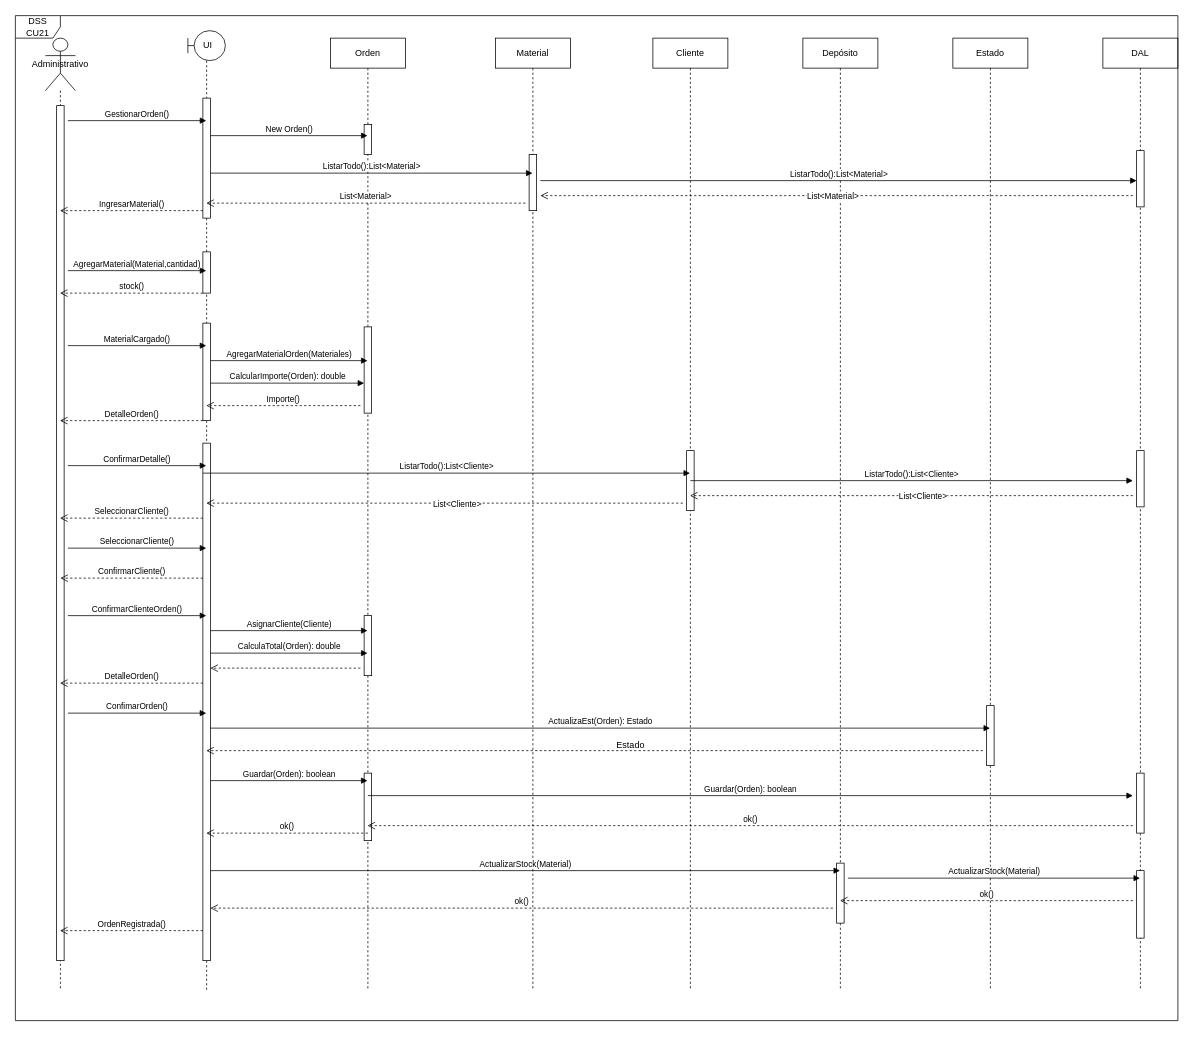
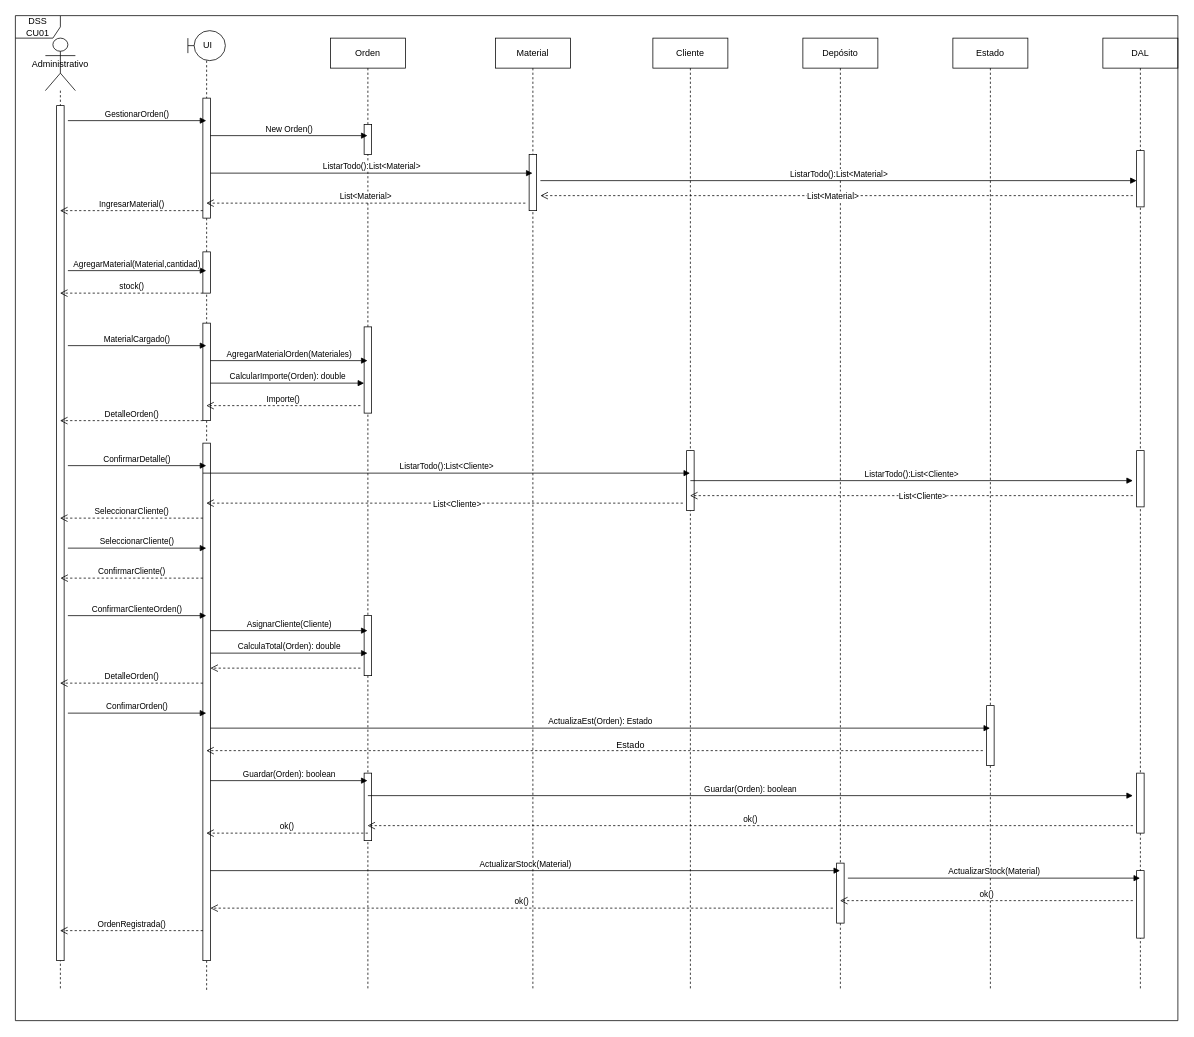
(38, 27) -> (38, 27)
